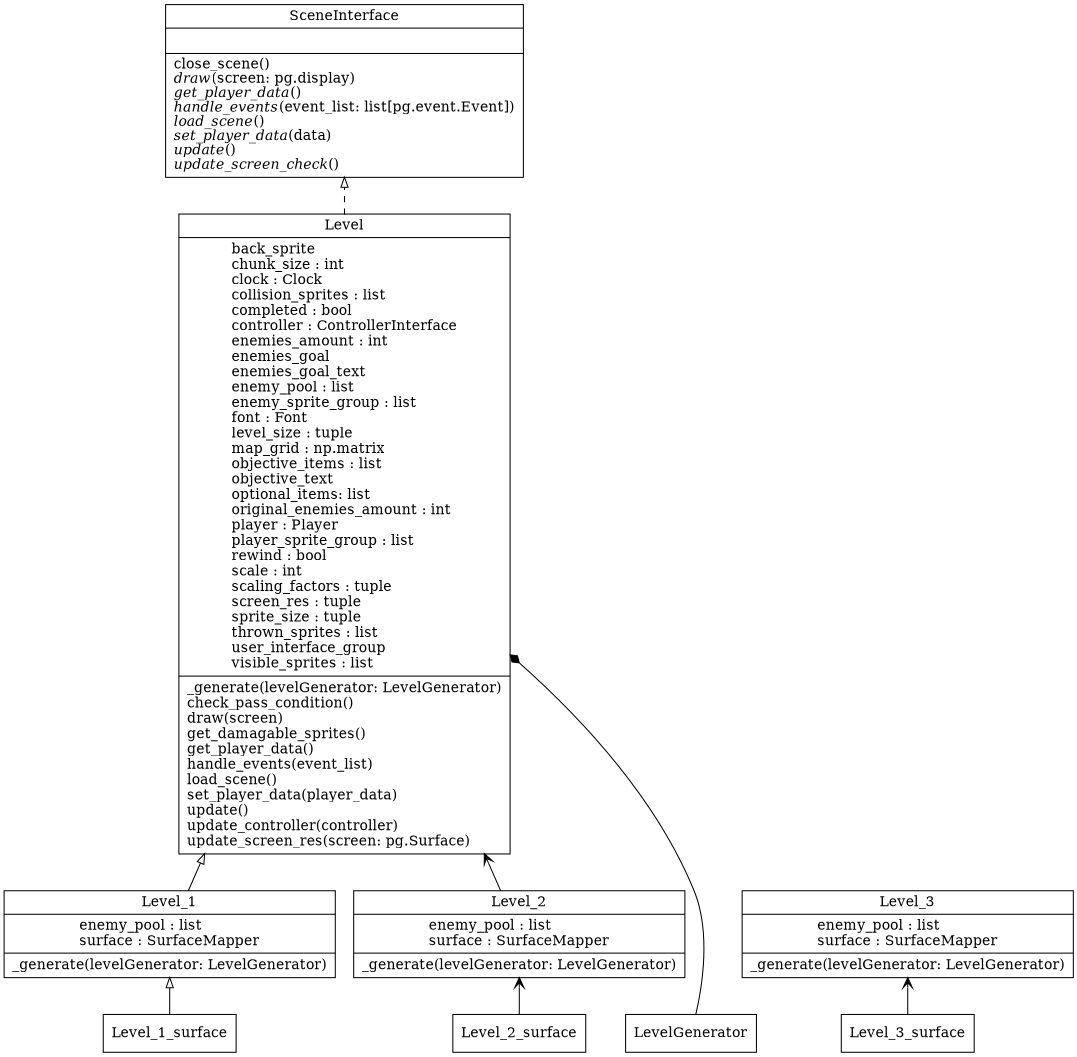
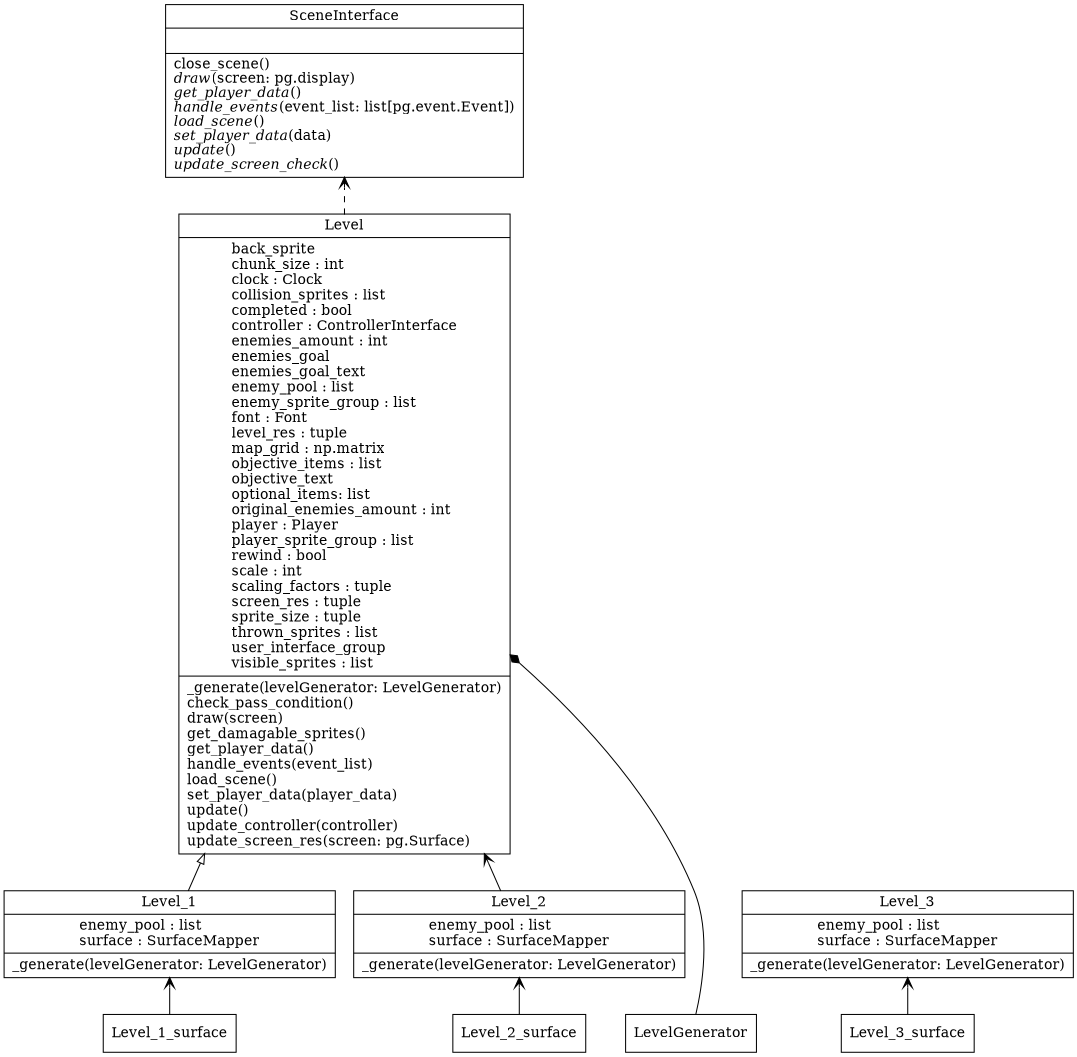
(344, 201) -> (344, 201)
(292, 433) -> (290, 433)
(170, 1001) -> (170, 1001)
